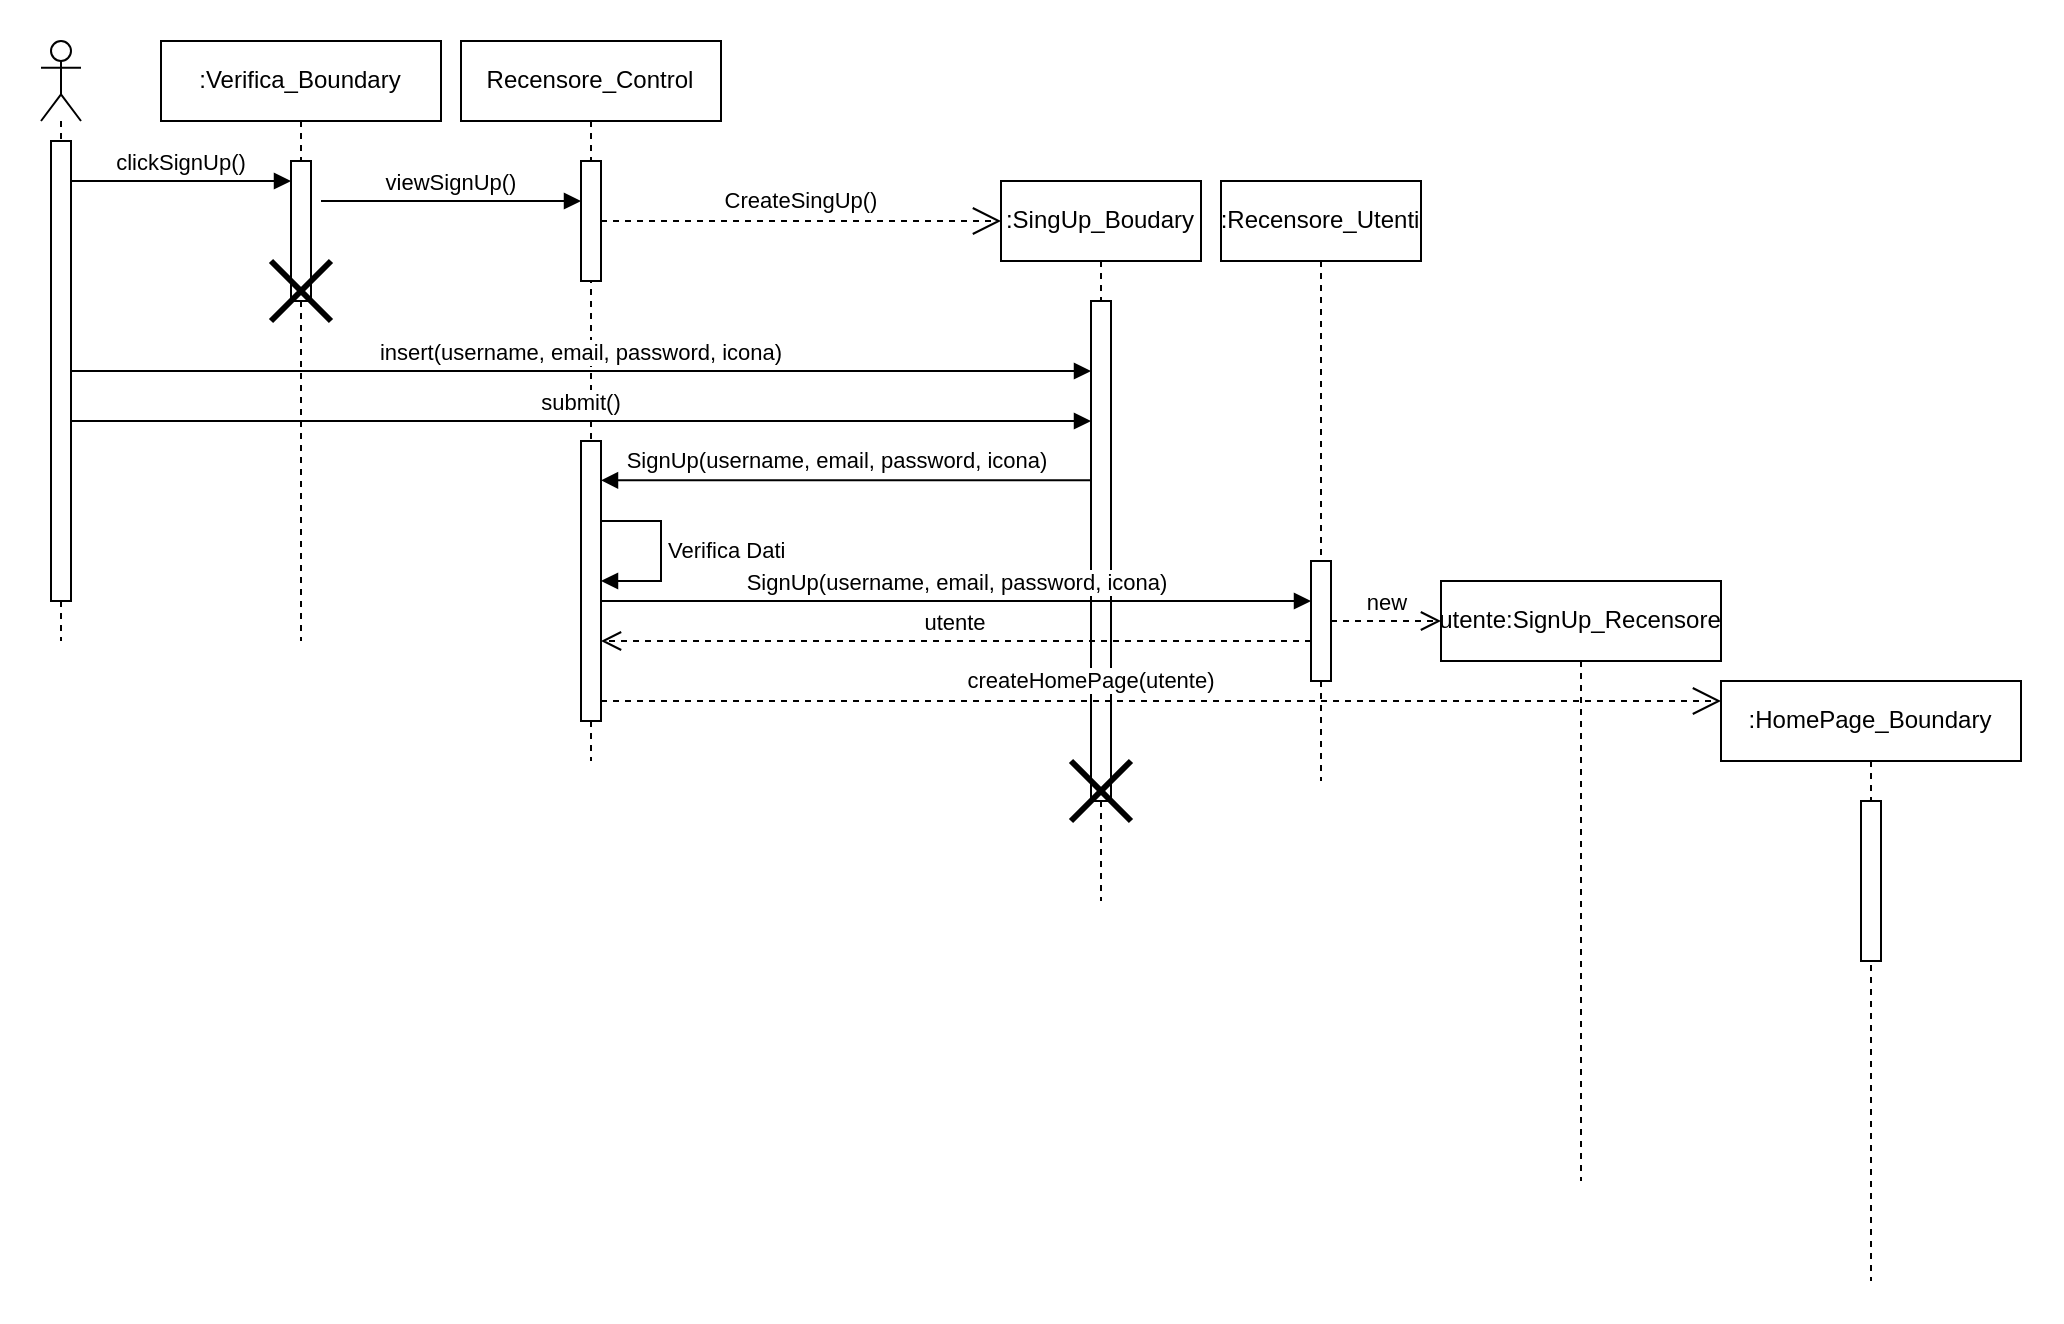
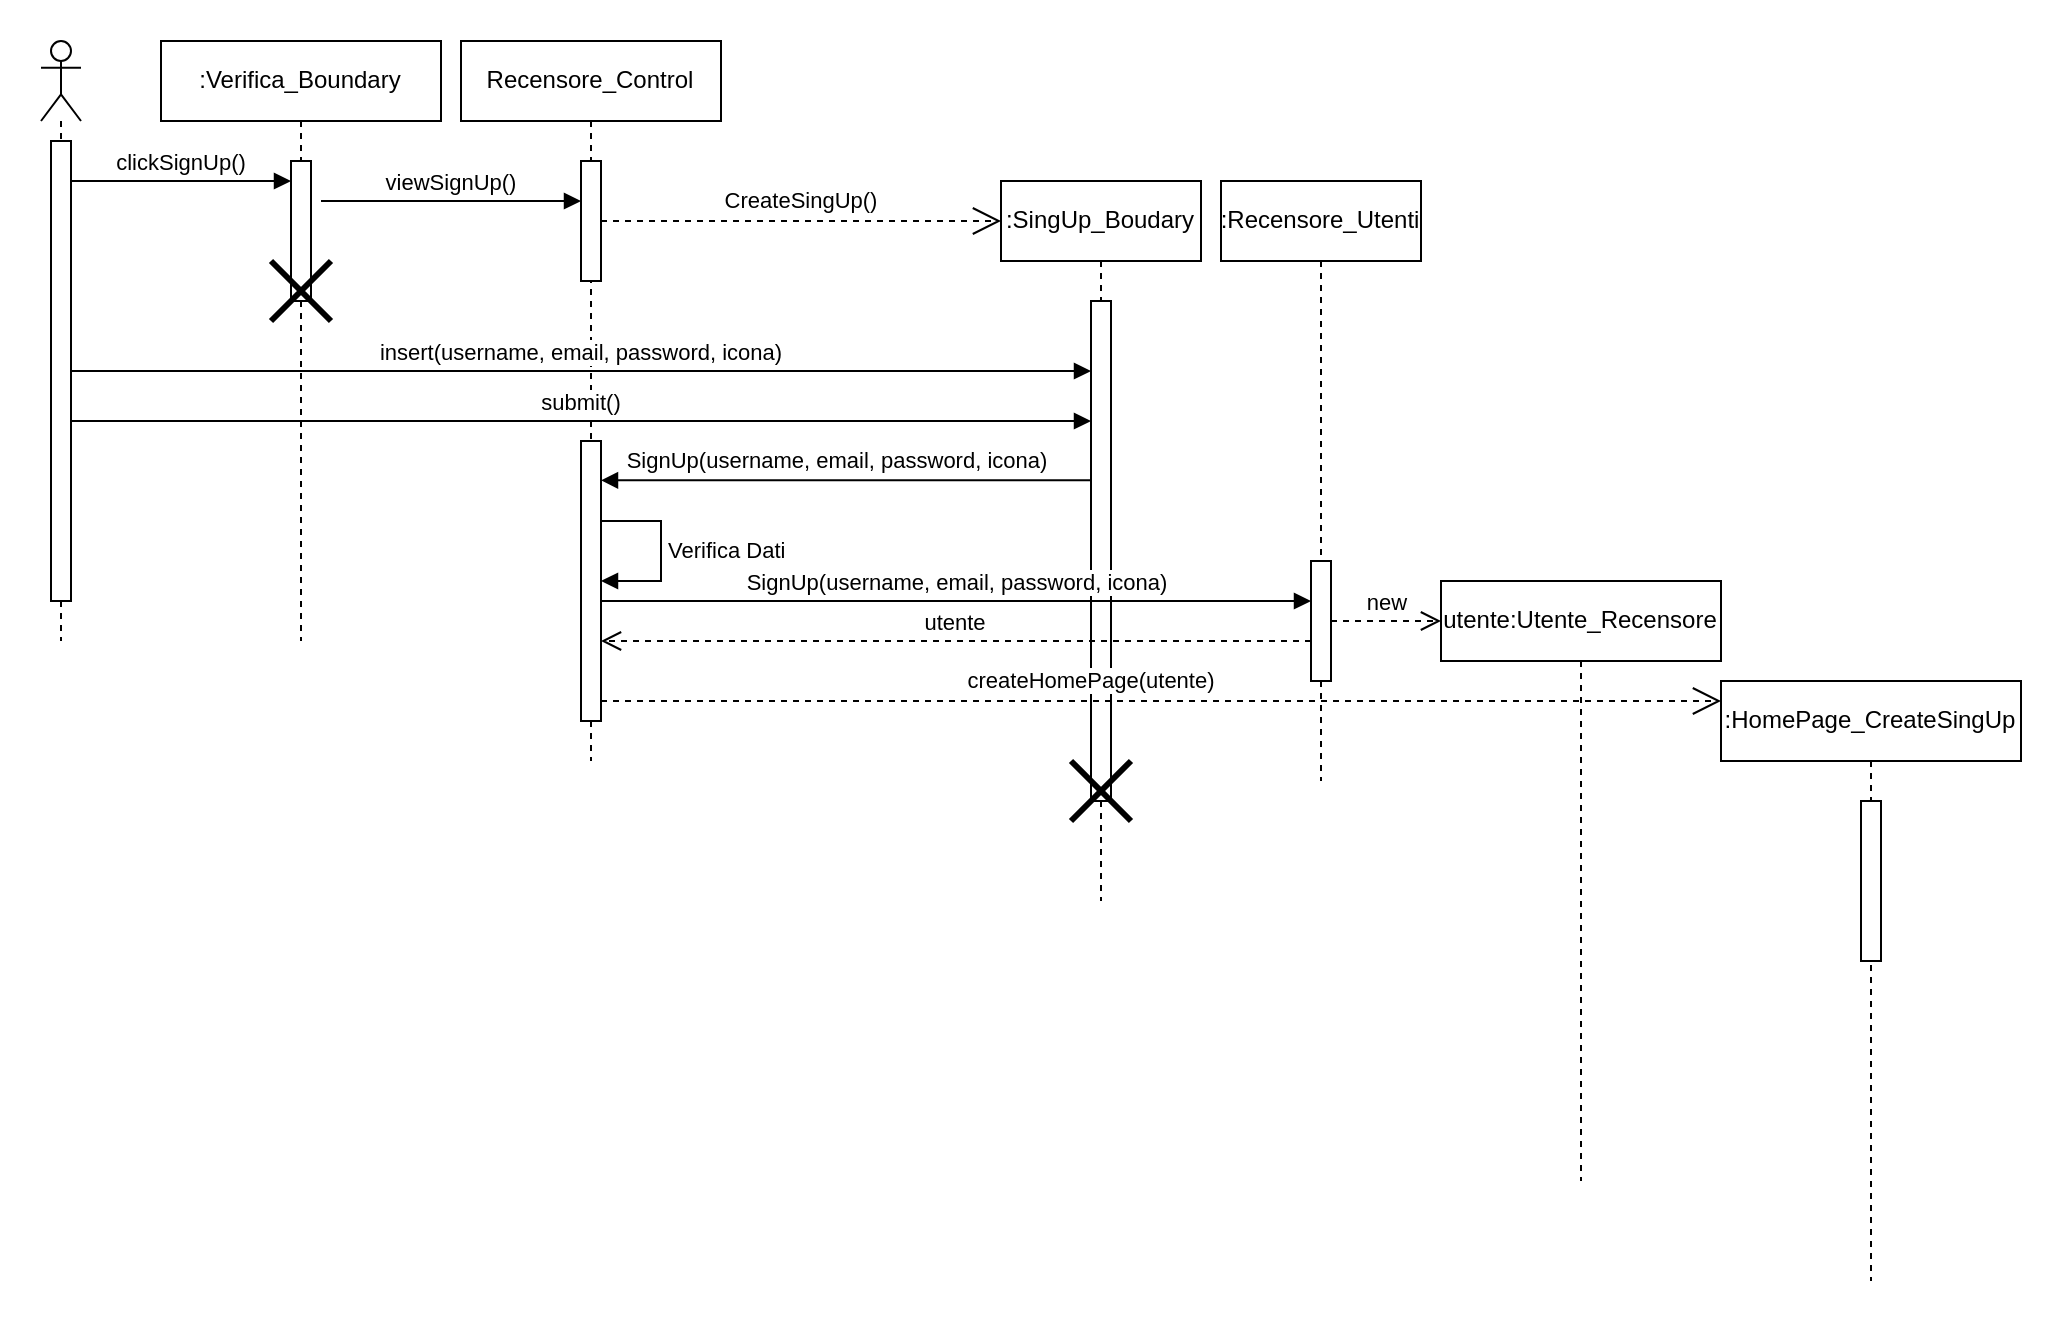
(1581, 621) -> (1581, 621)
(1871, 721) -> (1871, 721)
